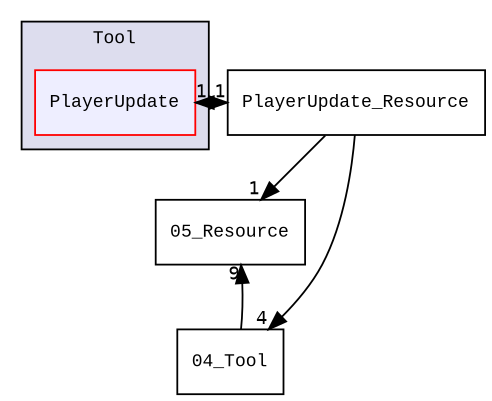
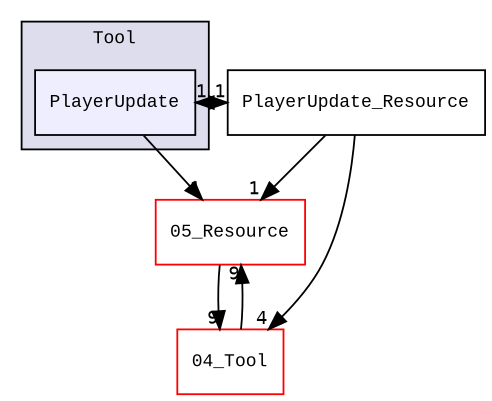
(115, 103) -> (115, 103)
none -> (167, 161)
(230, 232) -> (230, 232)
none -> (218, 288)
(230, 362) -> (230, 362)
